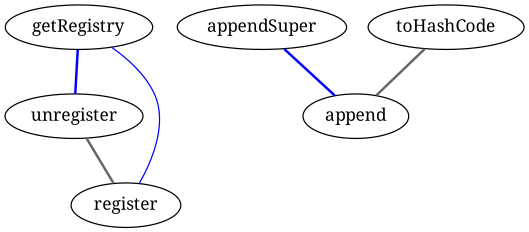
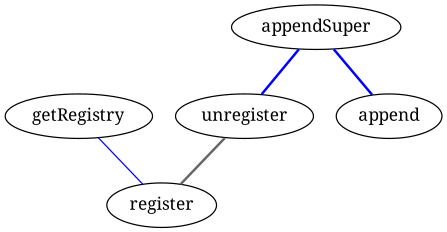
(446, 27) -> none
(77, 72) -> (280, 72)
